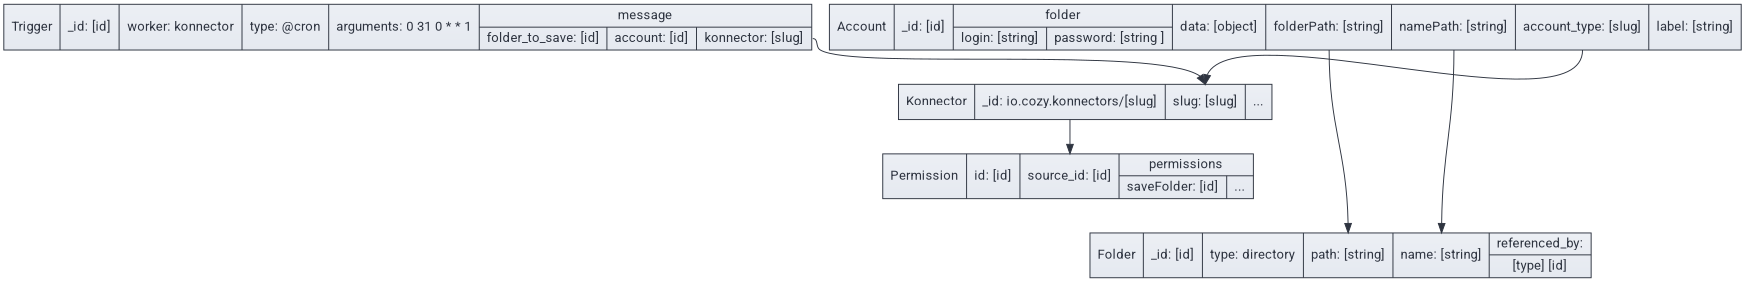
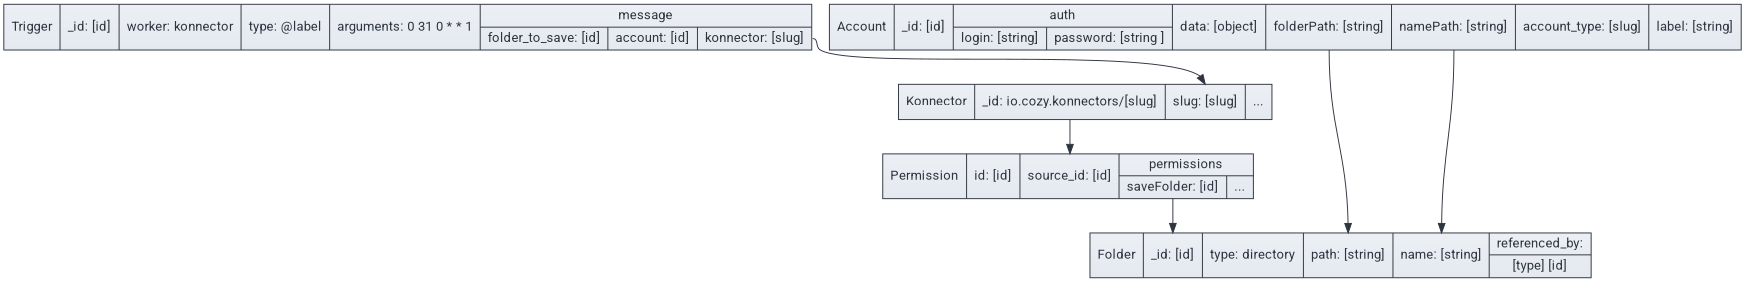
(1063, 15) -> (1063, 15)
(285, 27) -> (285, 27)
(1398, 68) -> none
none -> (1173, 211)
